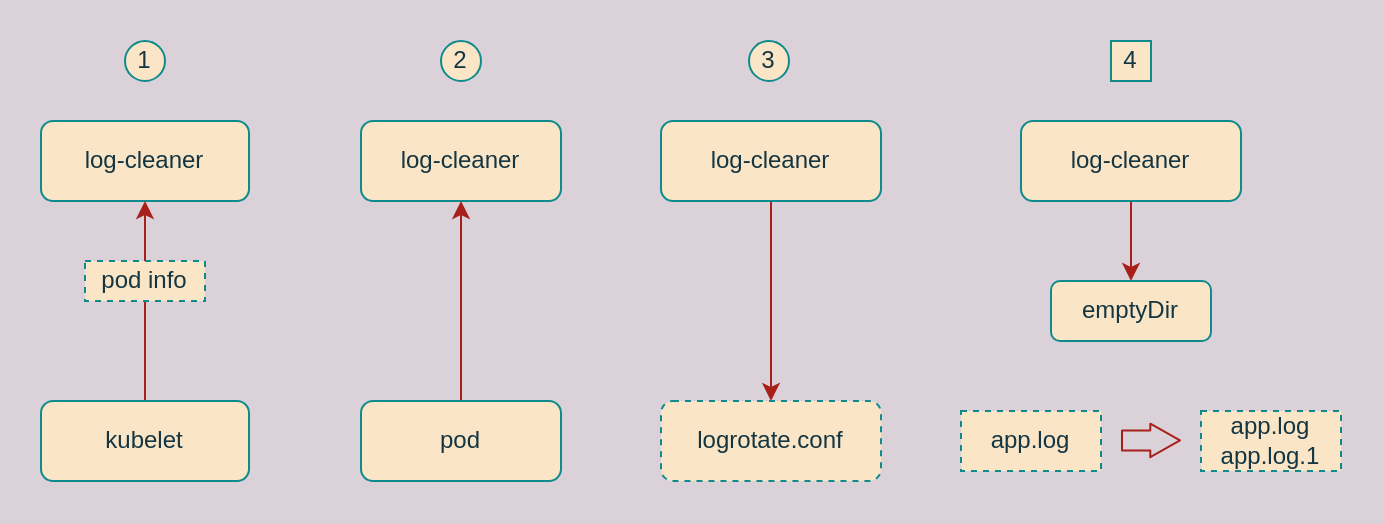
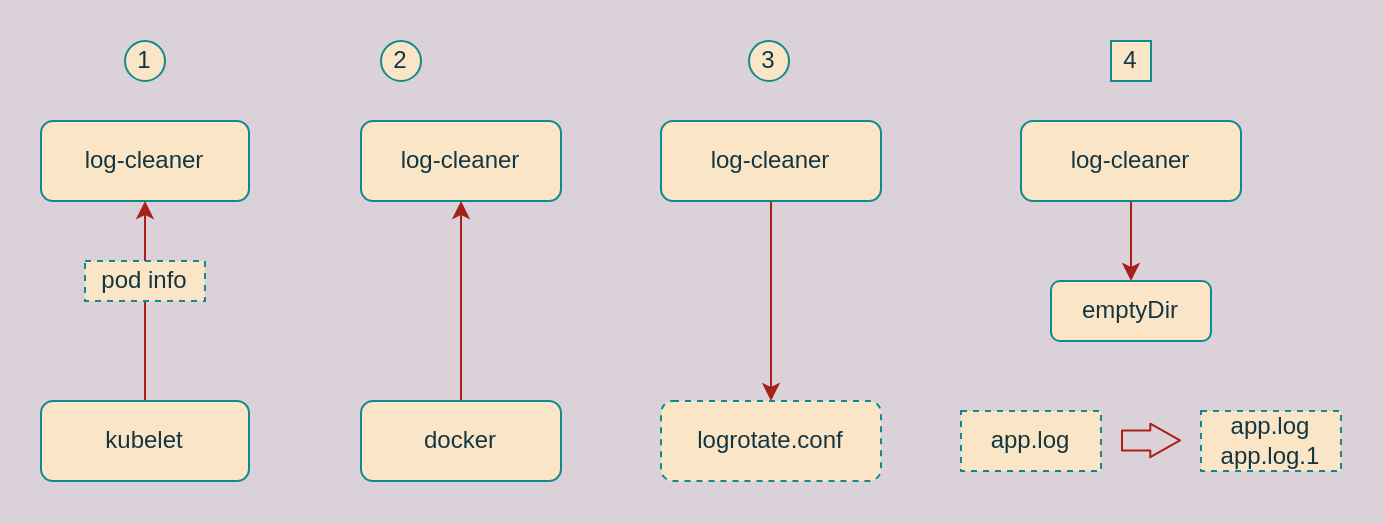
(461, 61) -> (401, 61)
(461, 441) -> (461, 441)
